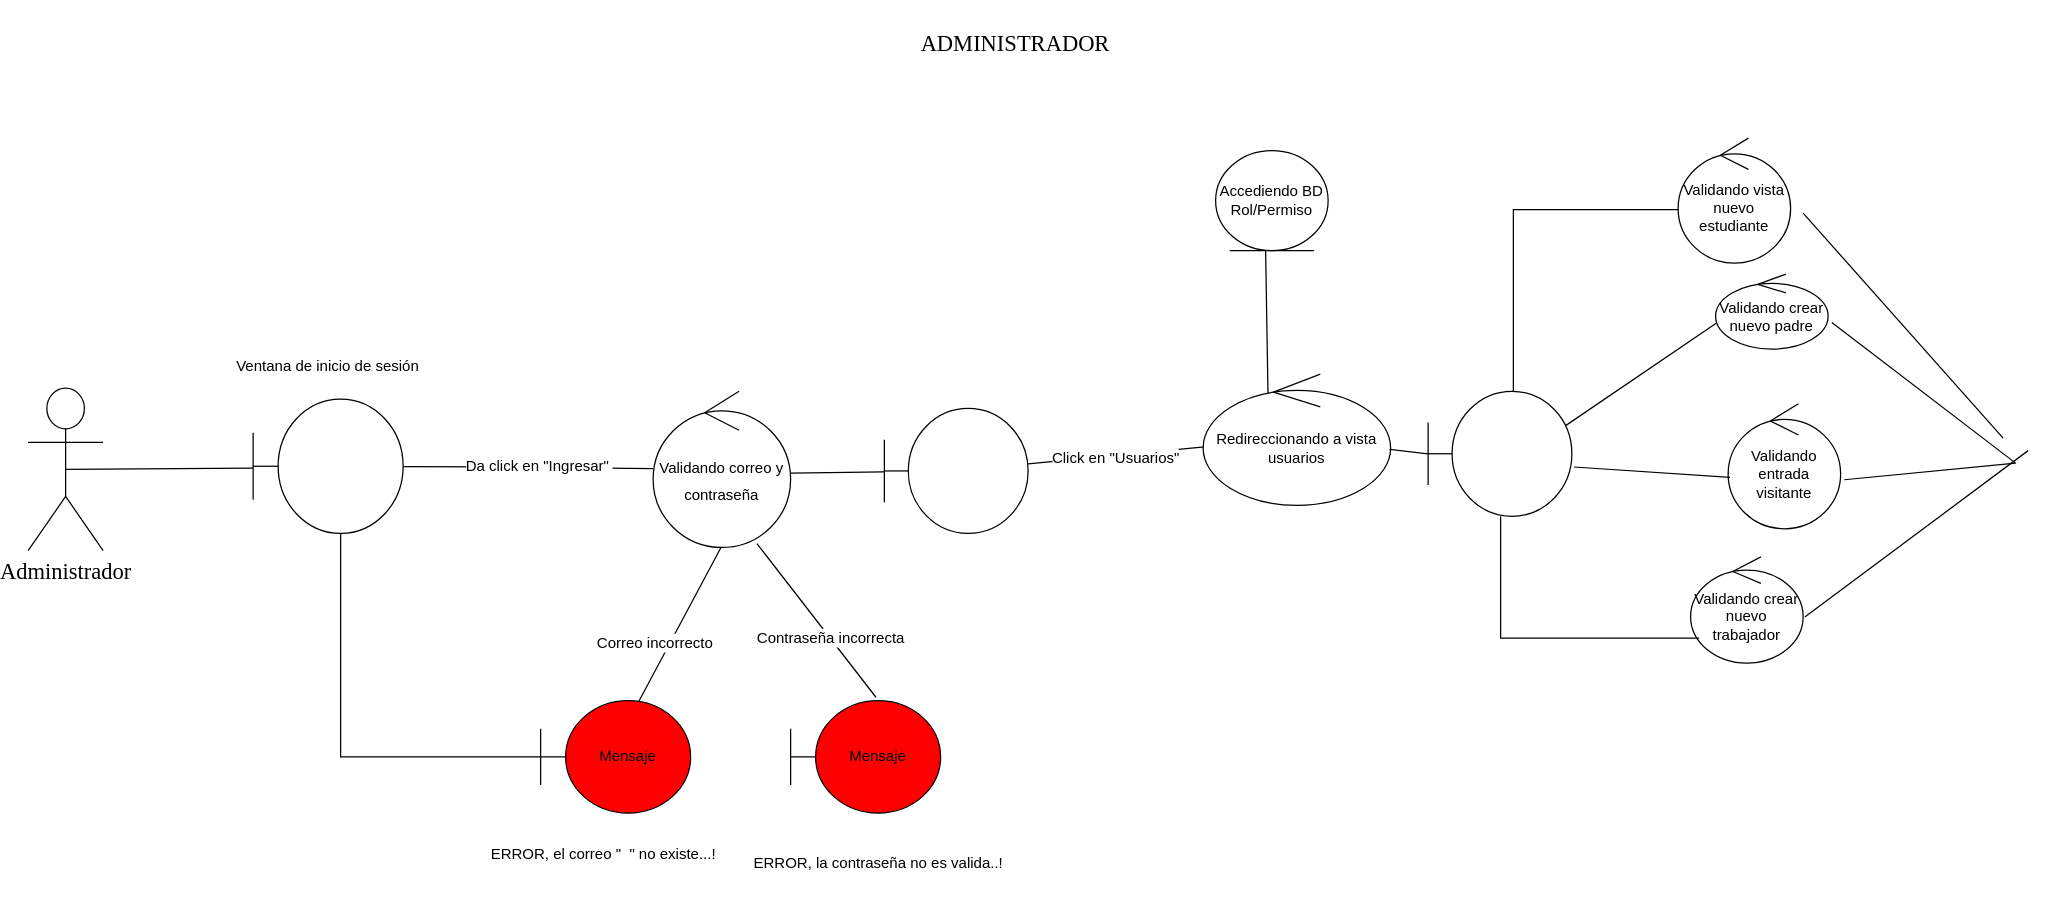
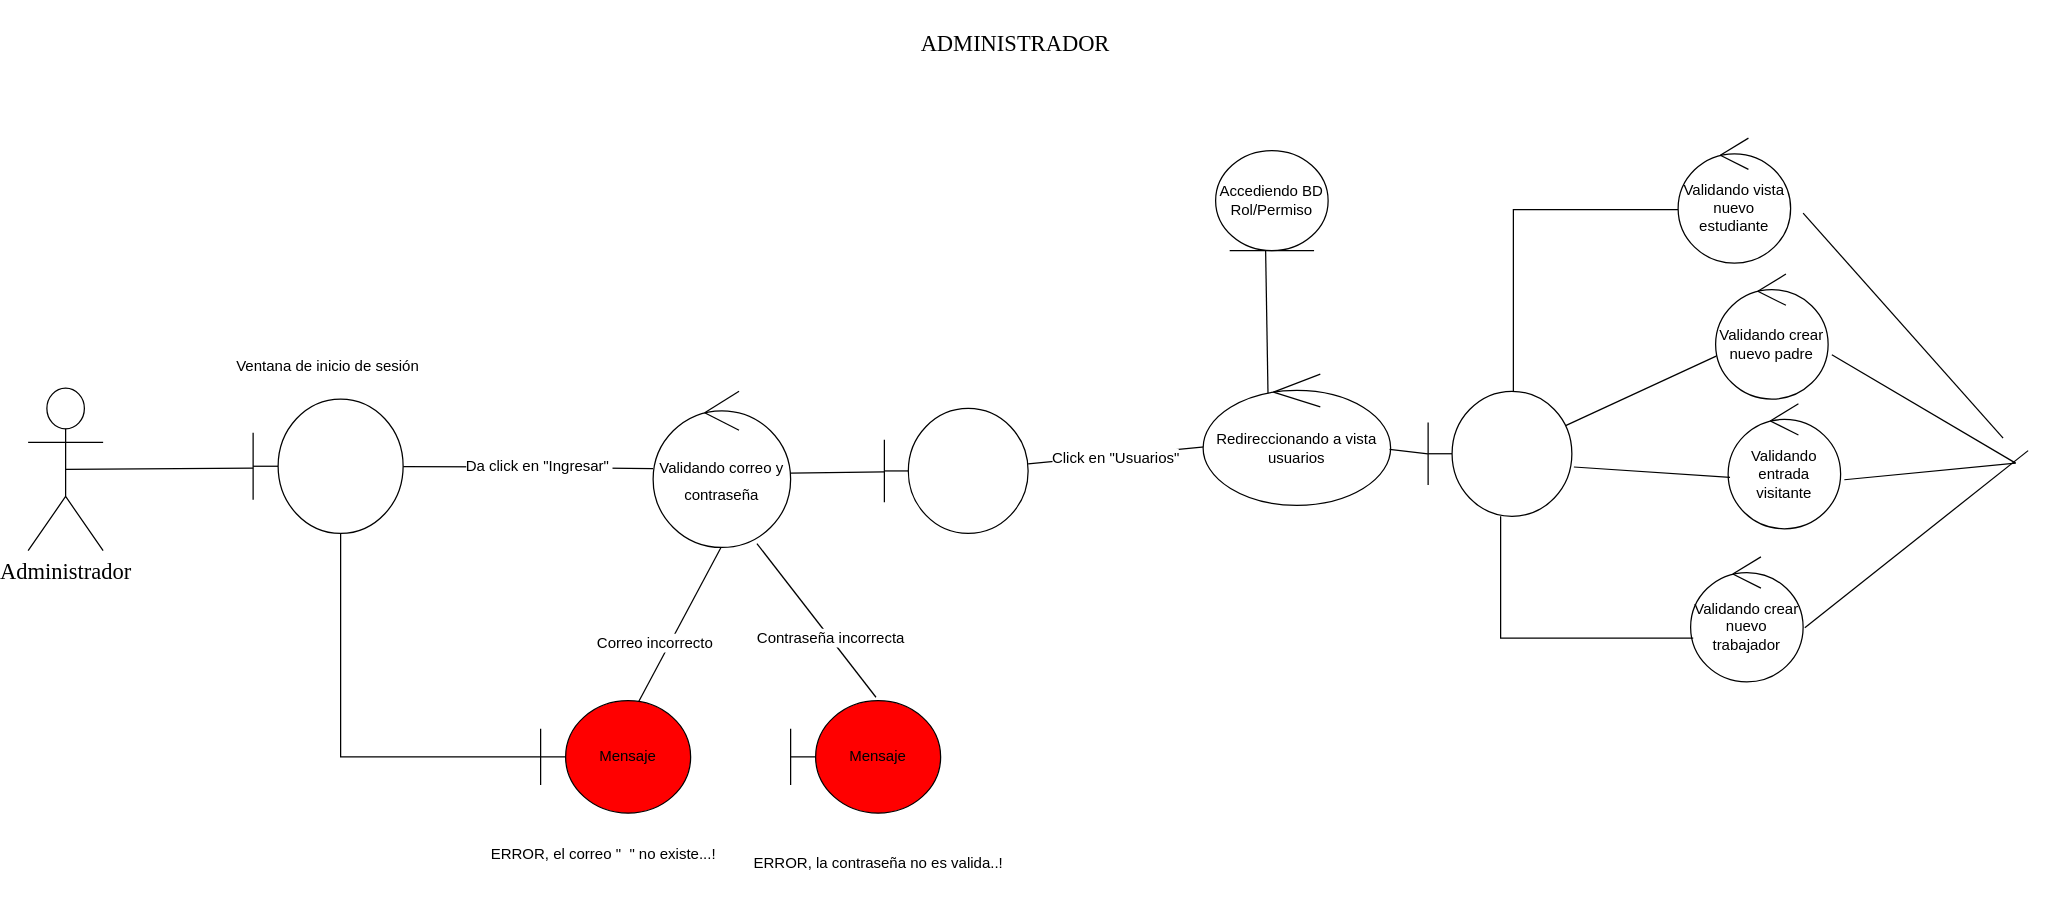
(1772, 312) -> (1772, 337)
(1747, 610) -> (1747, 619)
